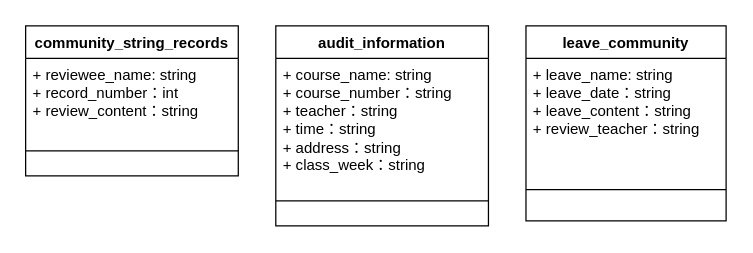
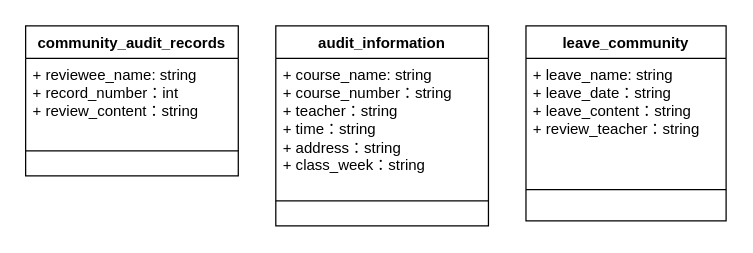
(132, 43) -> (132, 43)
